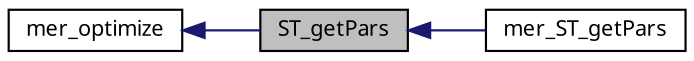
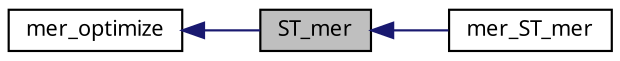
(334, 30) -> (316, 30)
(586, 30) -> (530, 30)
